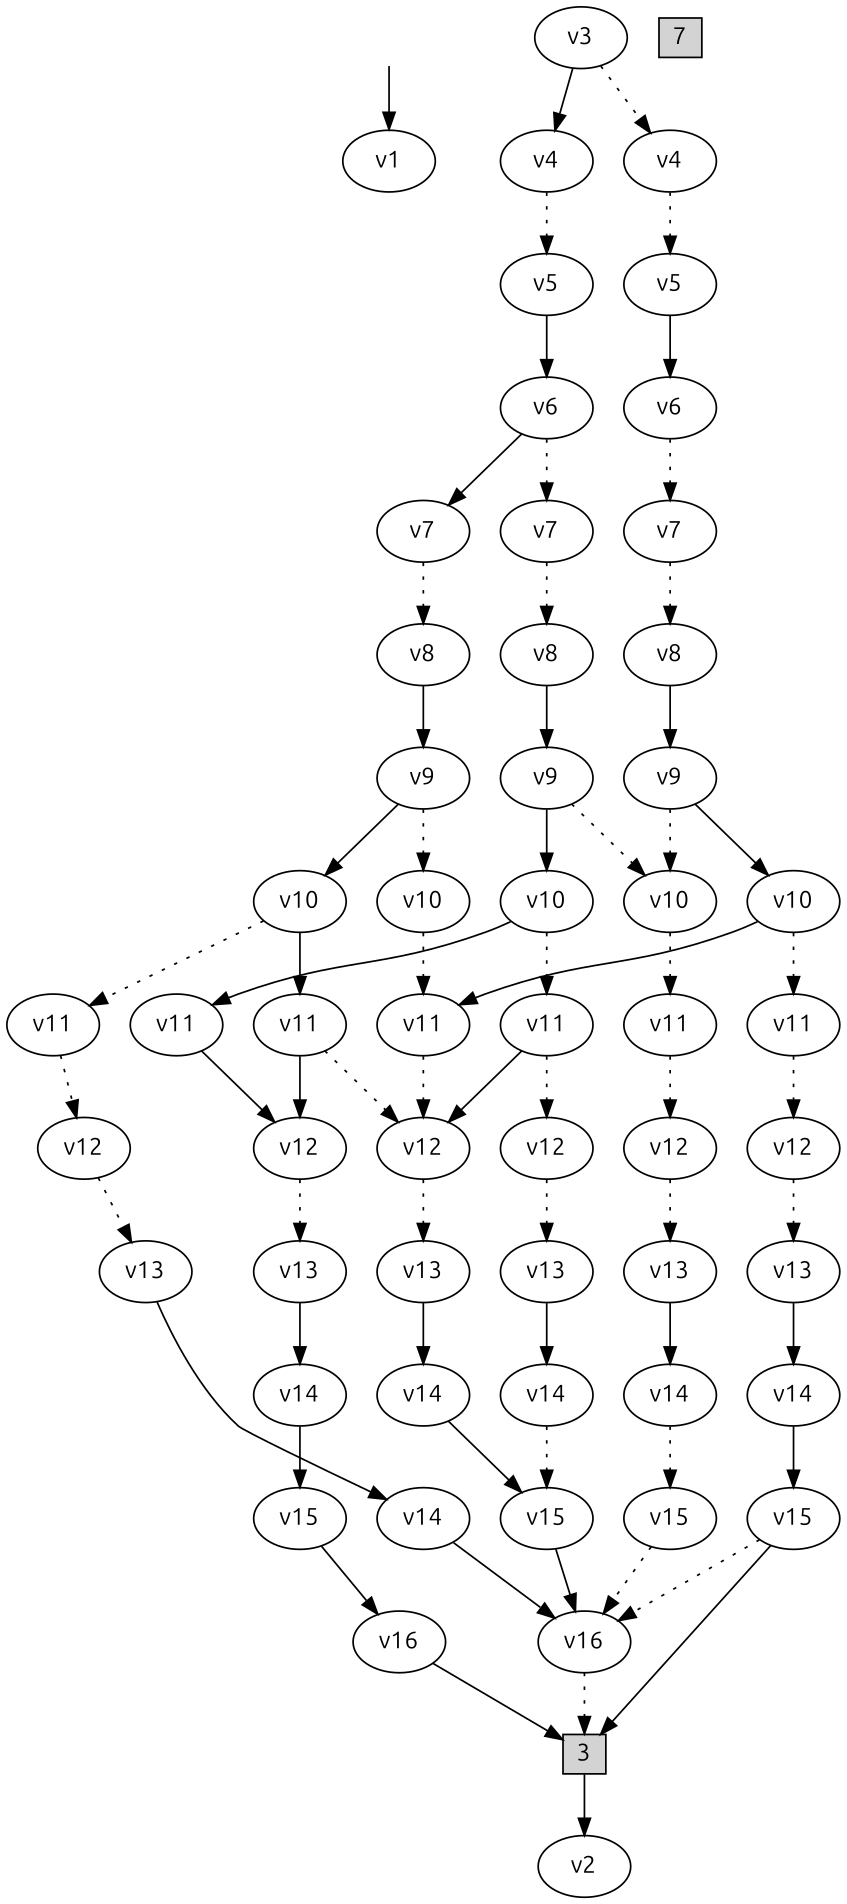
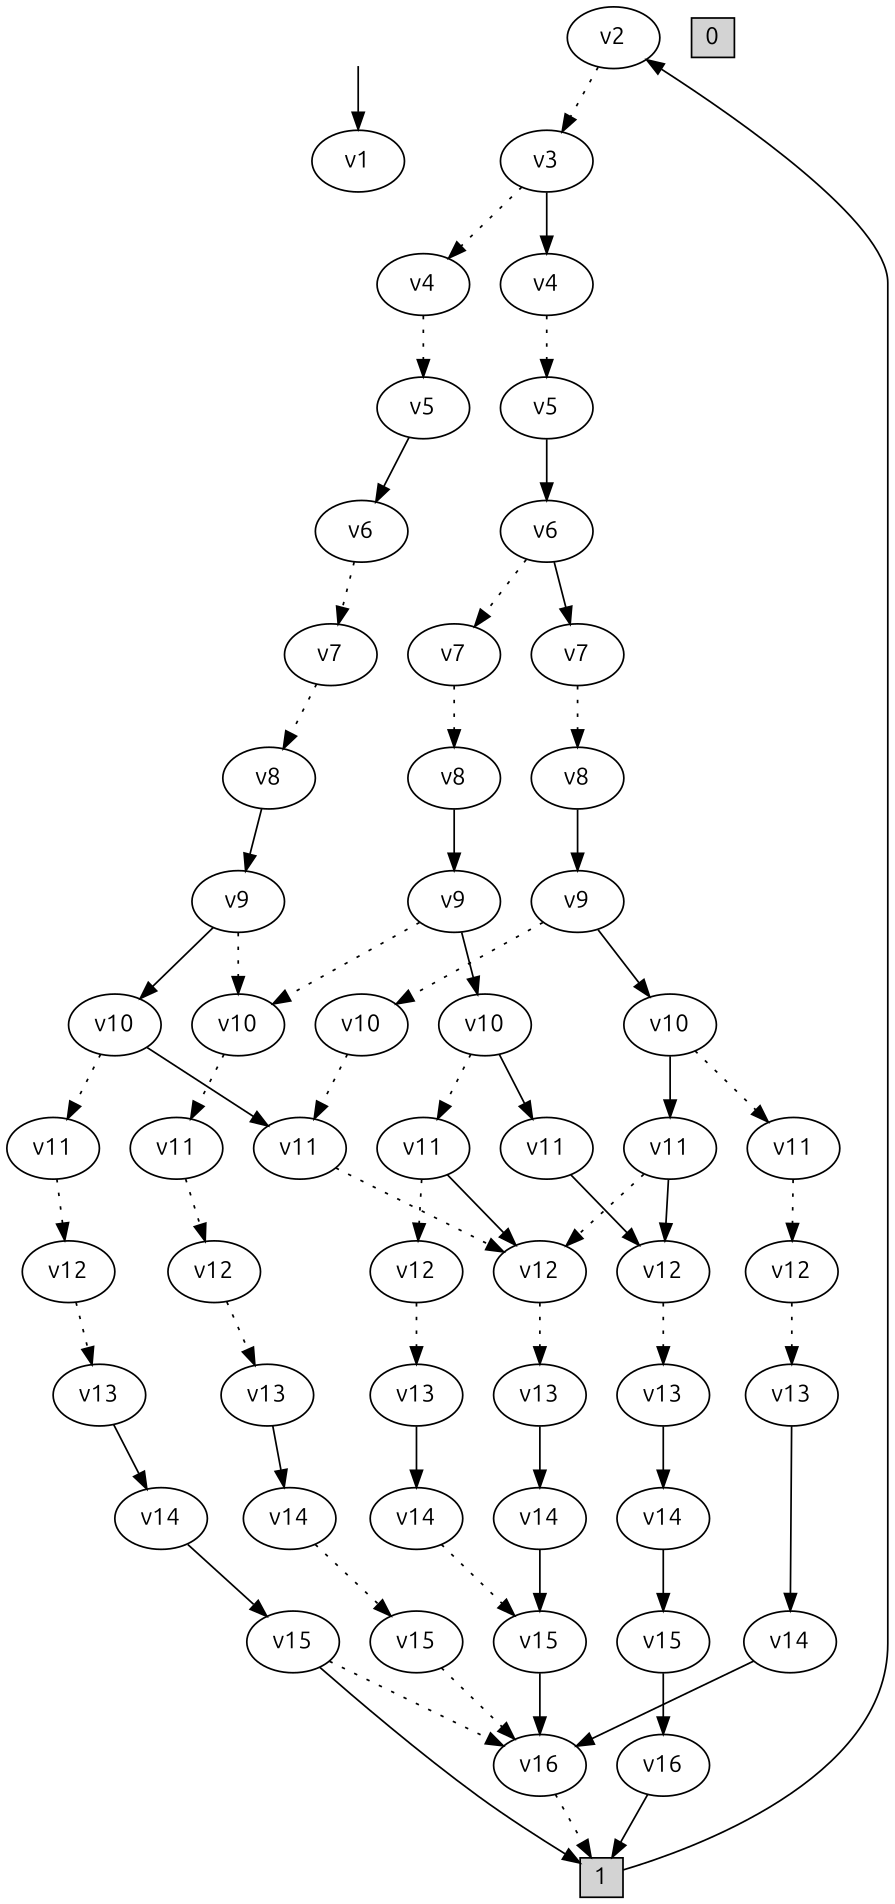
(680, 38) -> (713, 38)
none -> (584, 92)
(584, 1754) -> (602, 1878)
